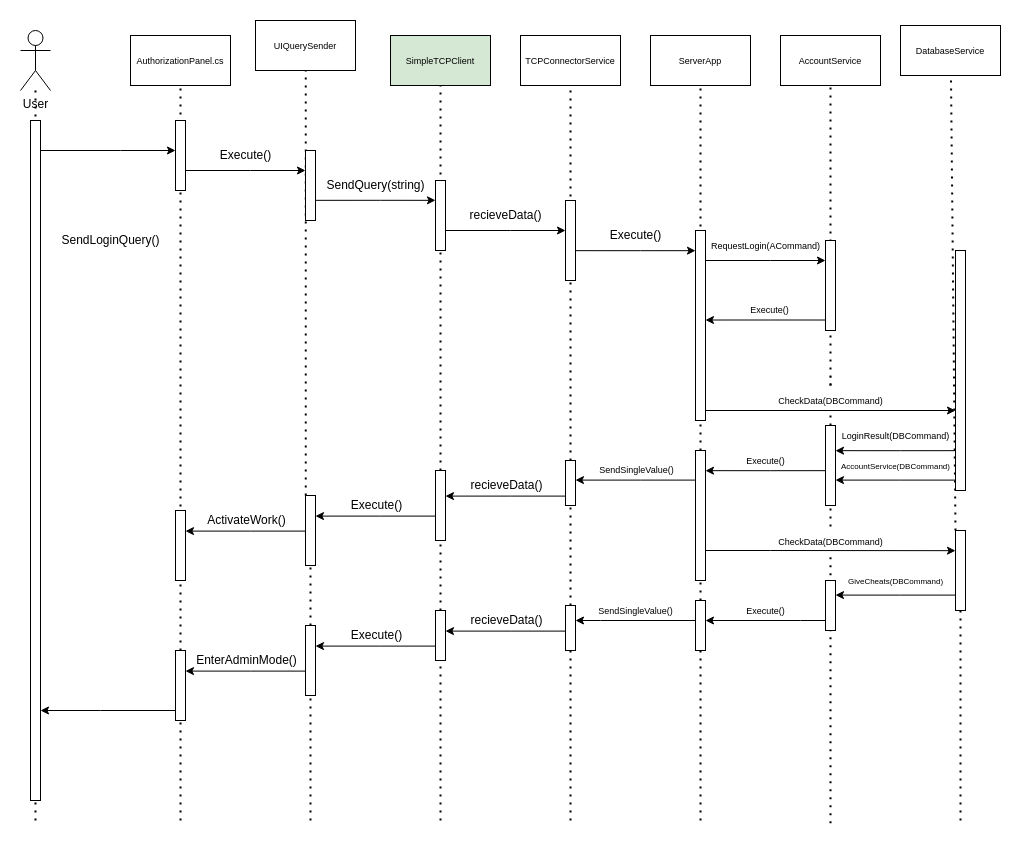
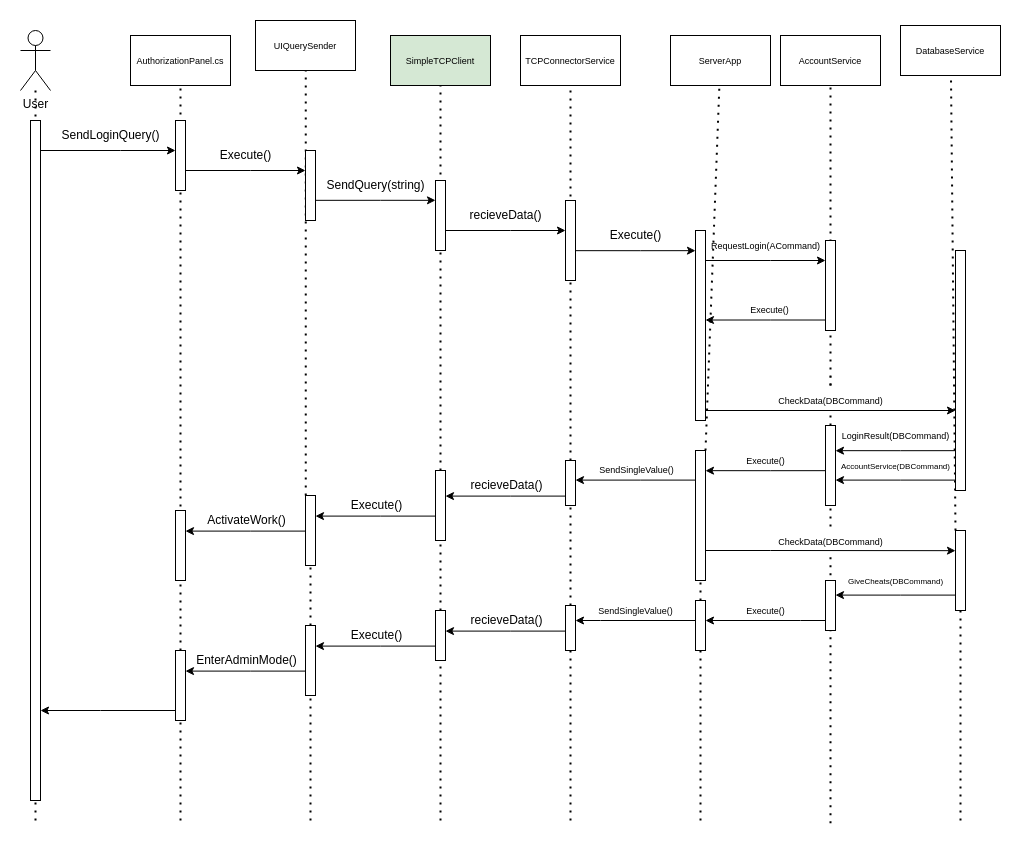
(701, 61) -> (721, 61)
(111, 241) -> (111, 136)
